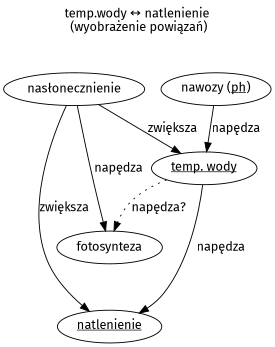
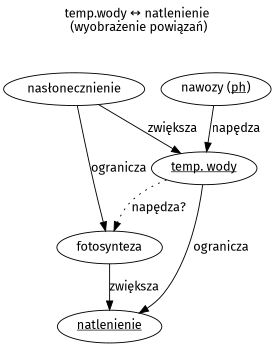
(119, 168) -> (119, 168)
(39, 210) -> (110, 282)
(221, 247) -> (221, 247)
